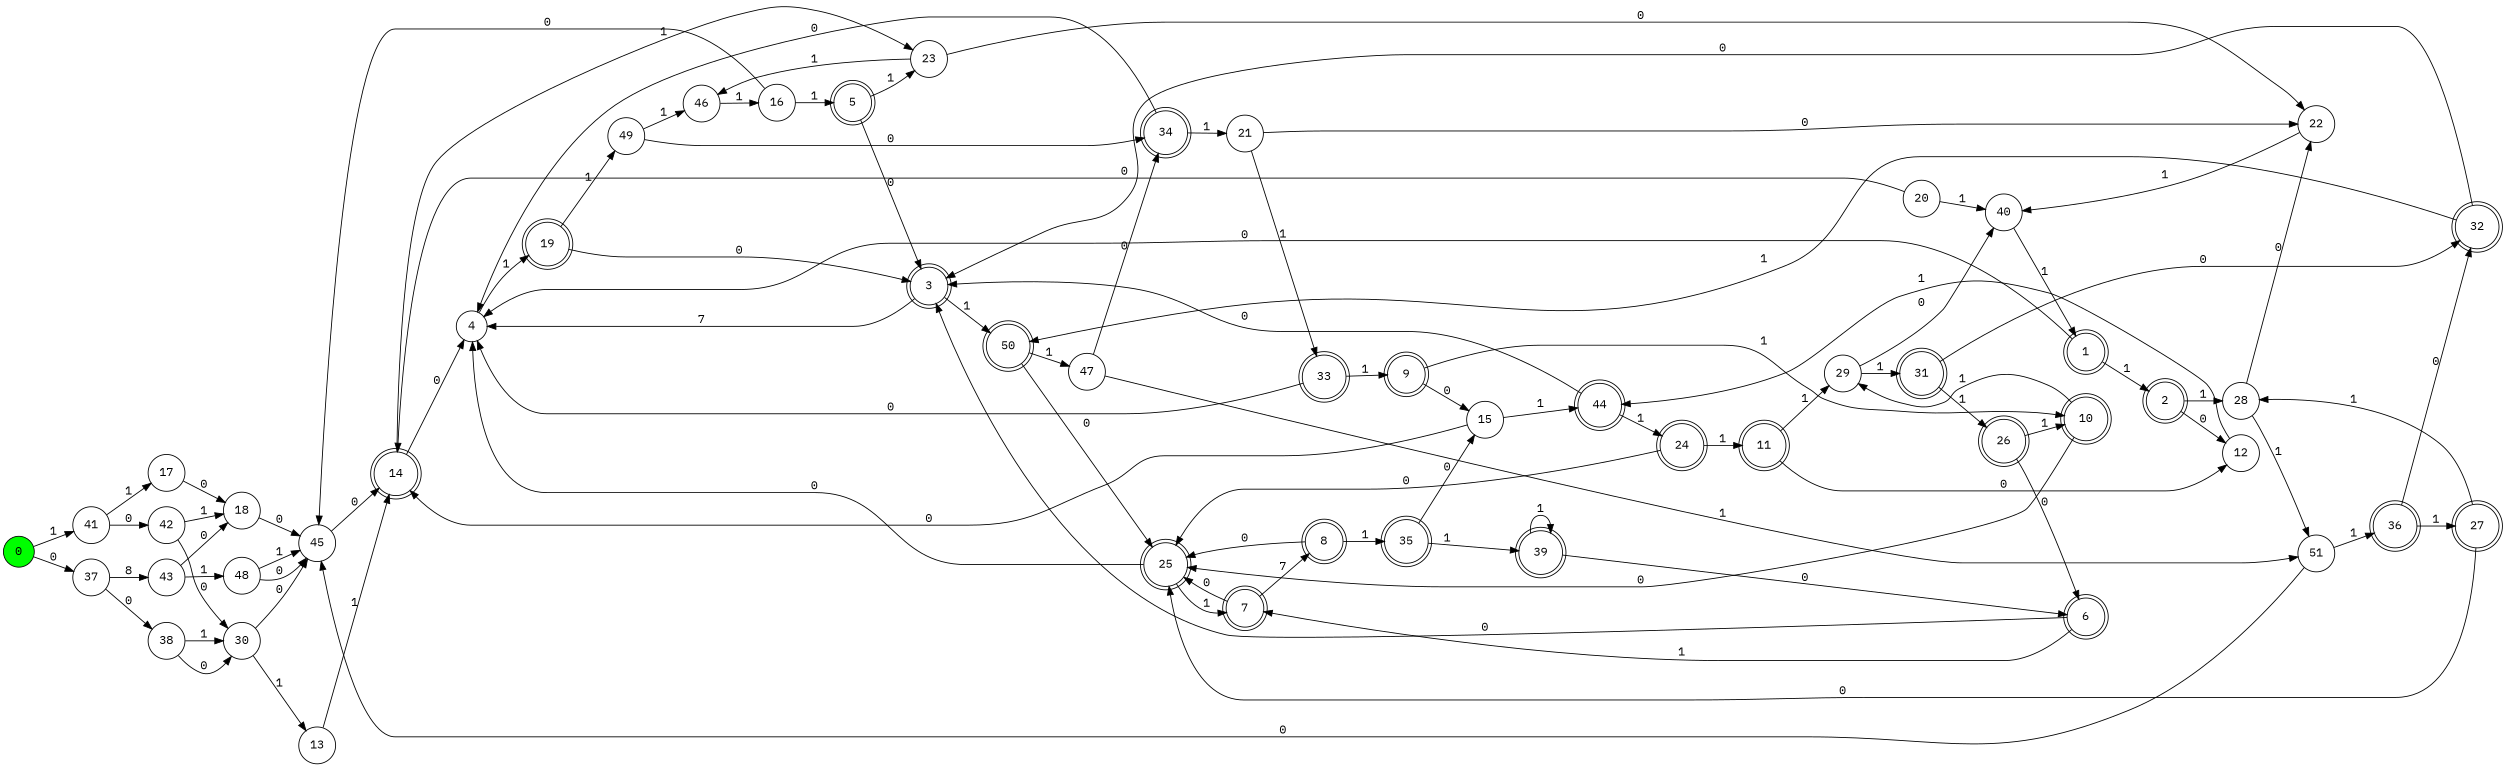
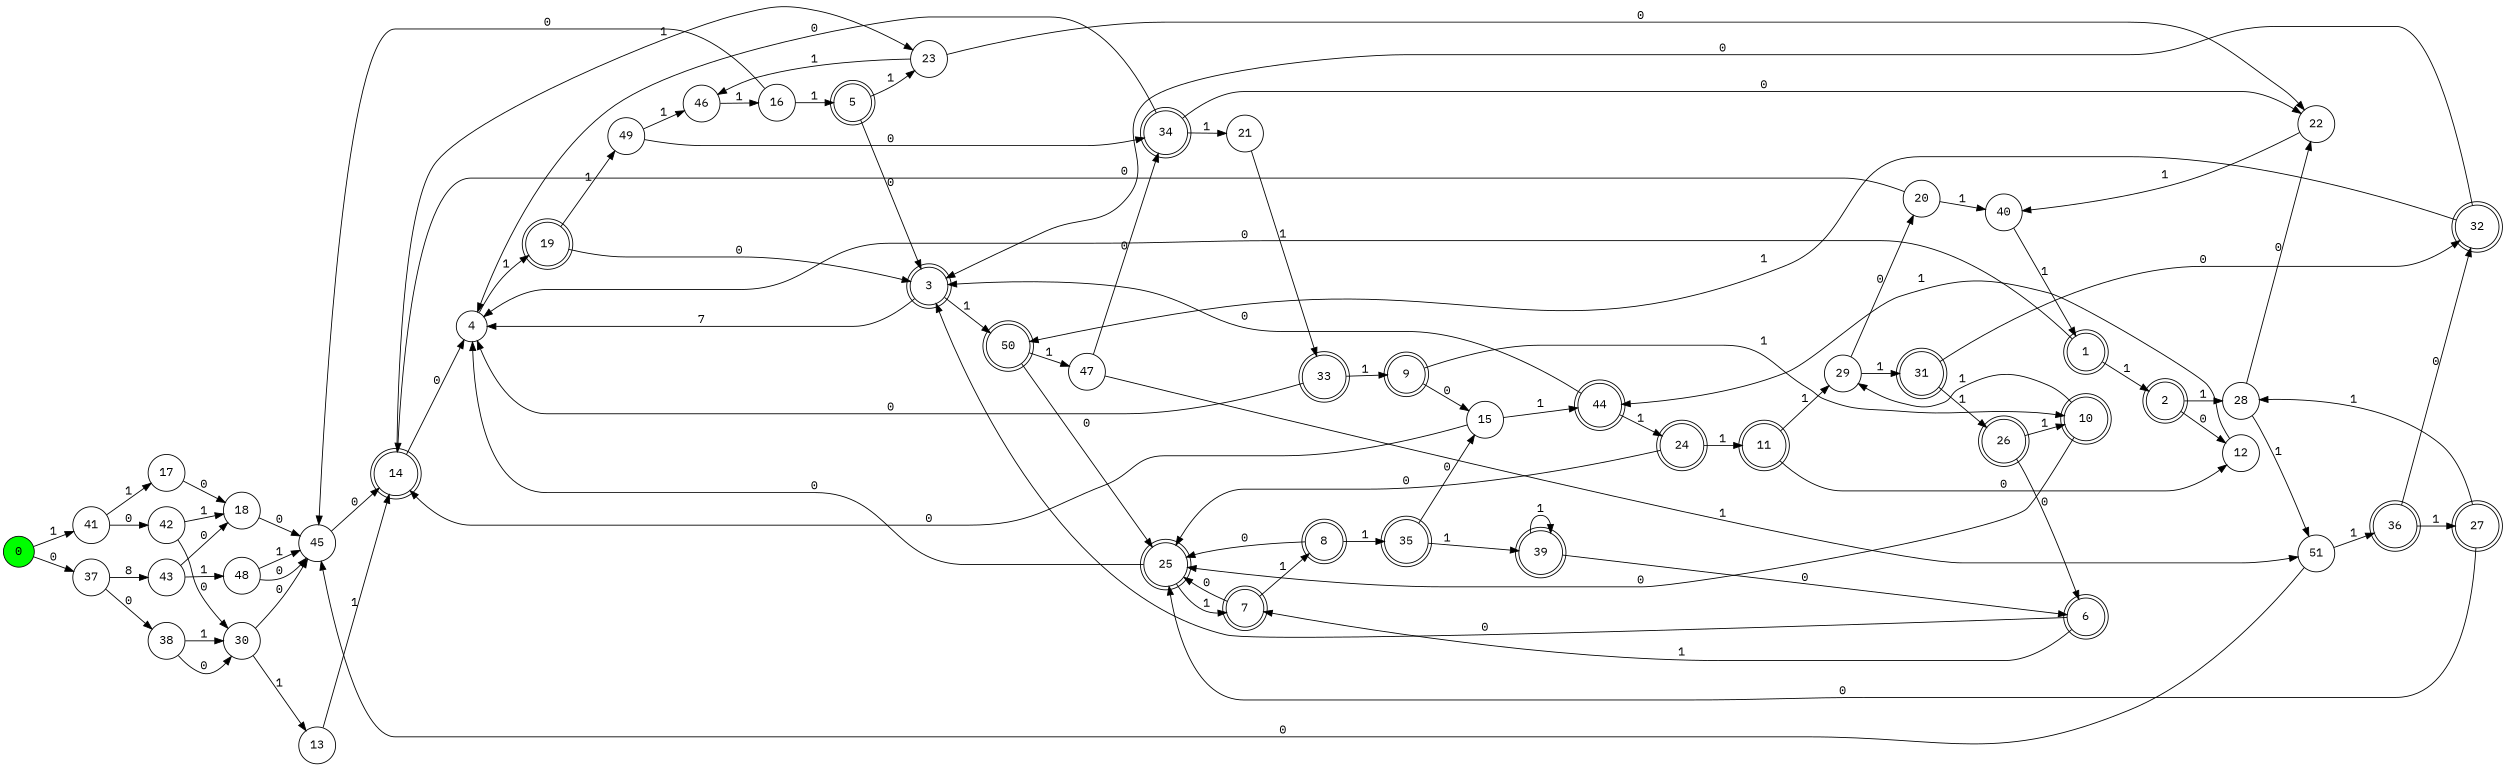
(1776, 130) -> (1736, 92)
(1938, 314) -> (1880, 290)
(1283, 567) -> (1283, 567)
